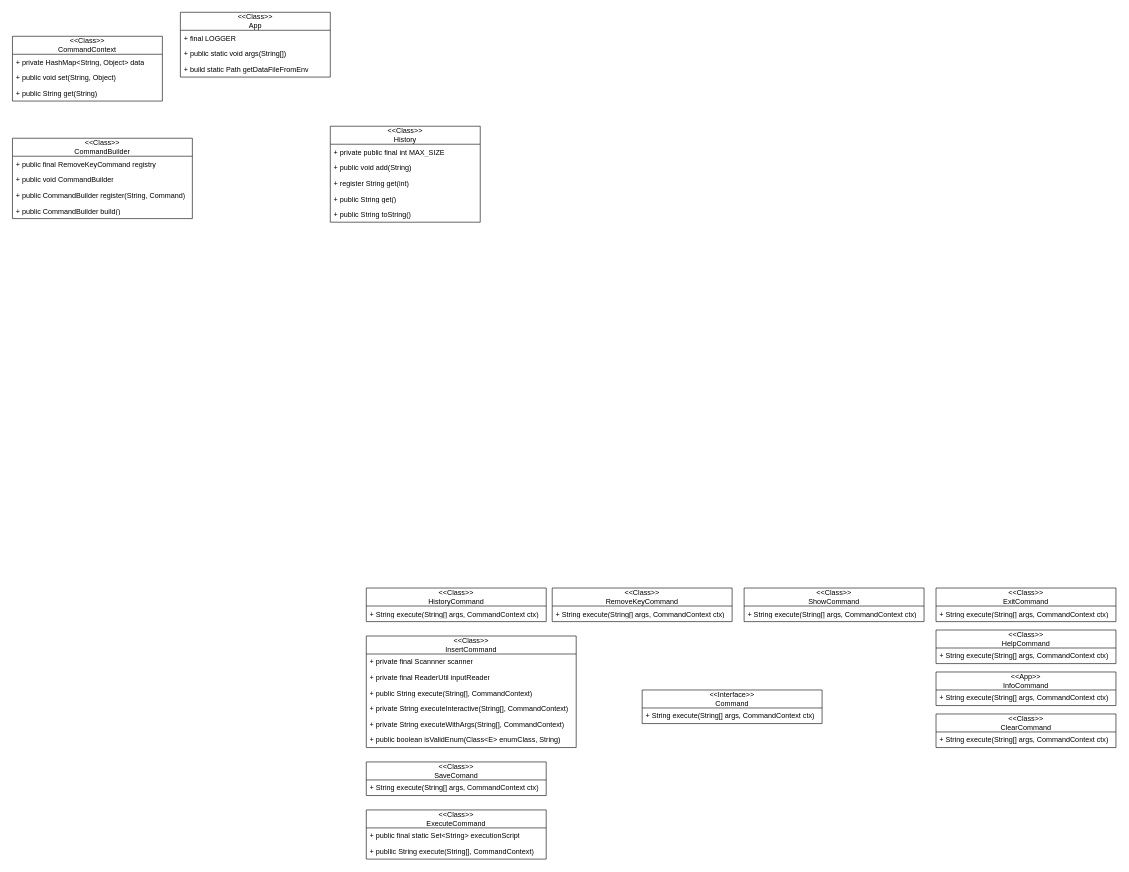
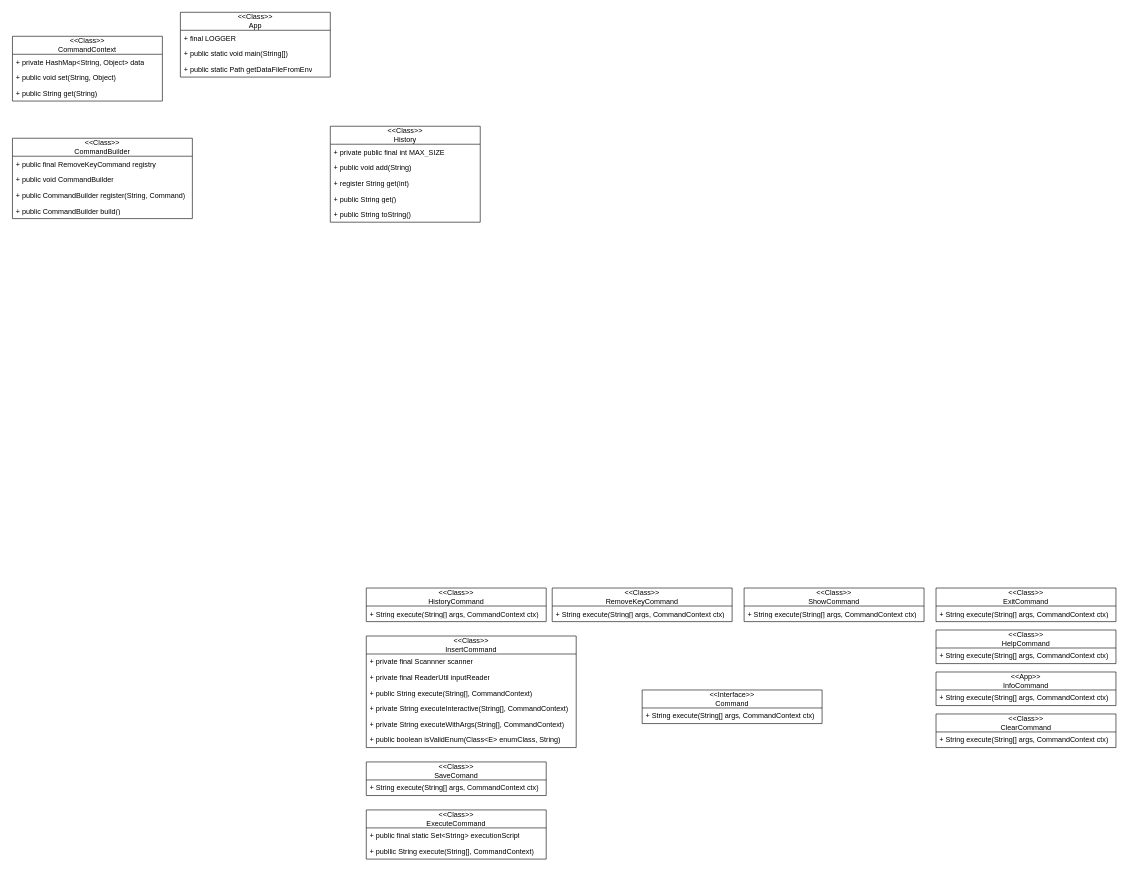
(246, 54) -> (245, 54)
(252, 70) -> (254, 70)
